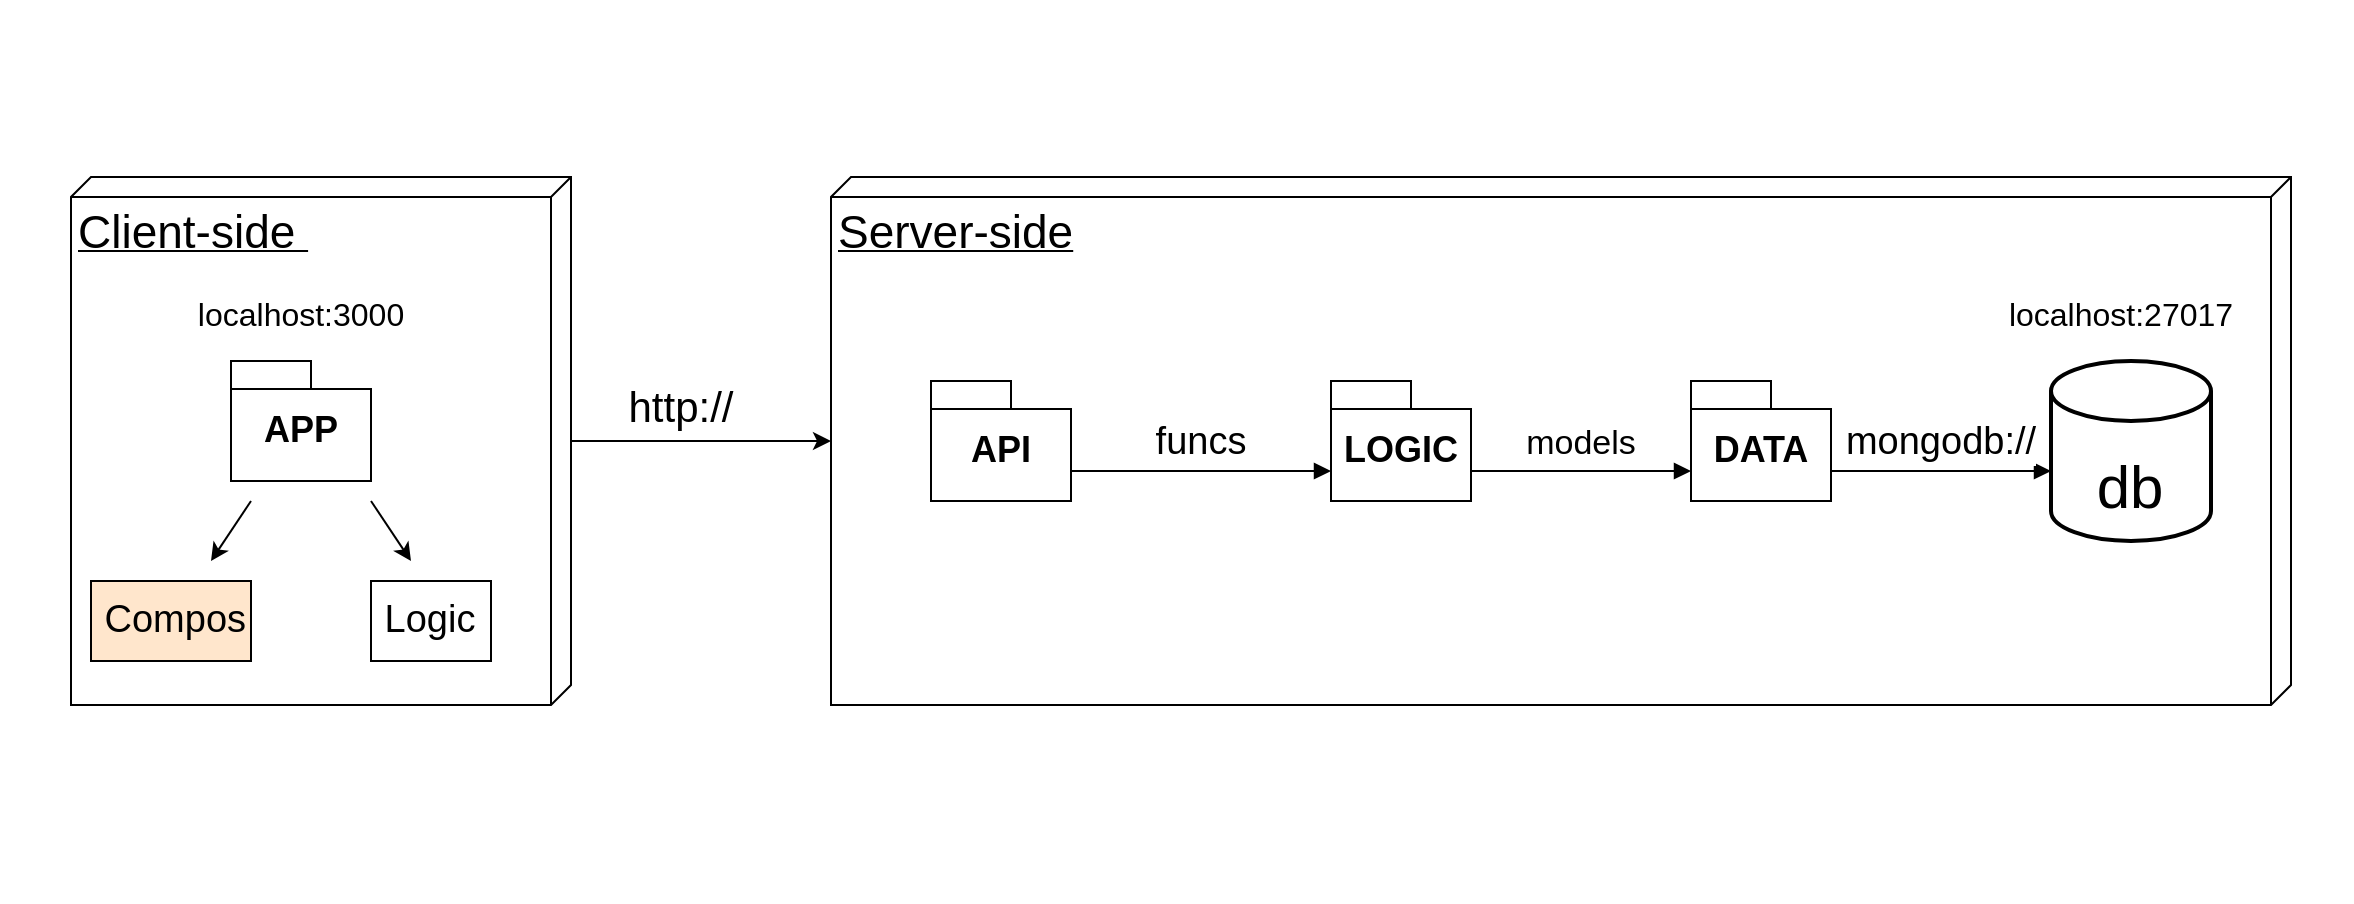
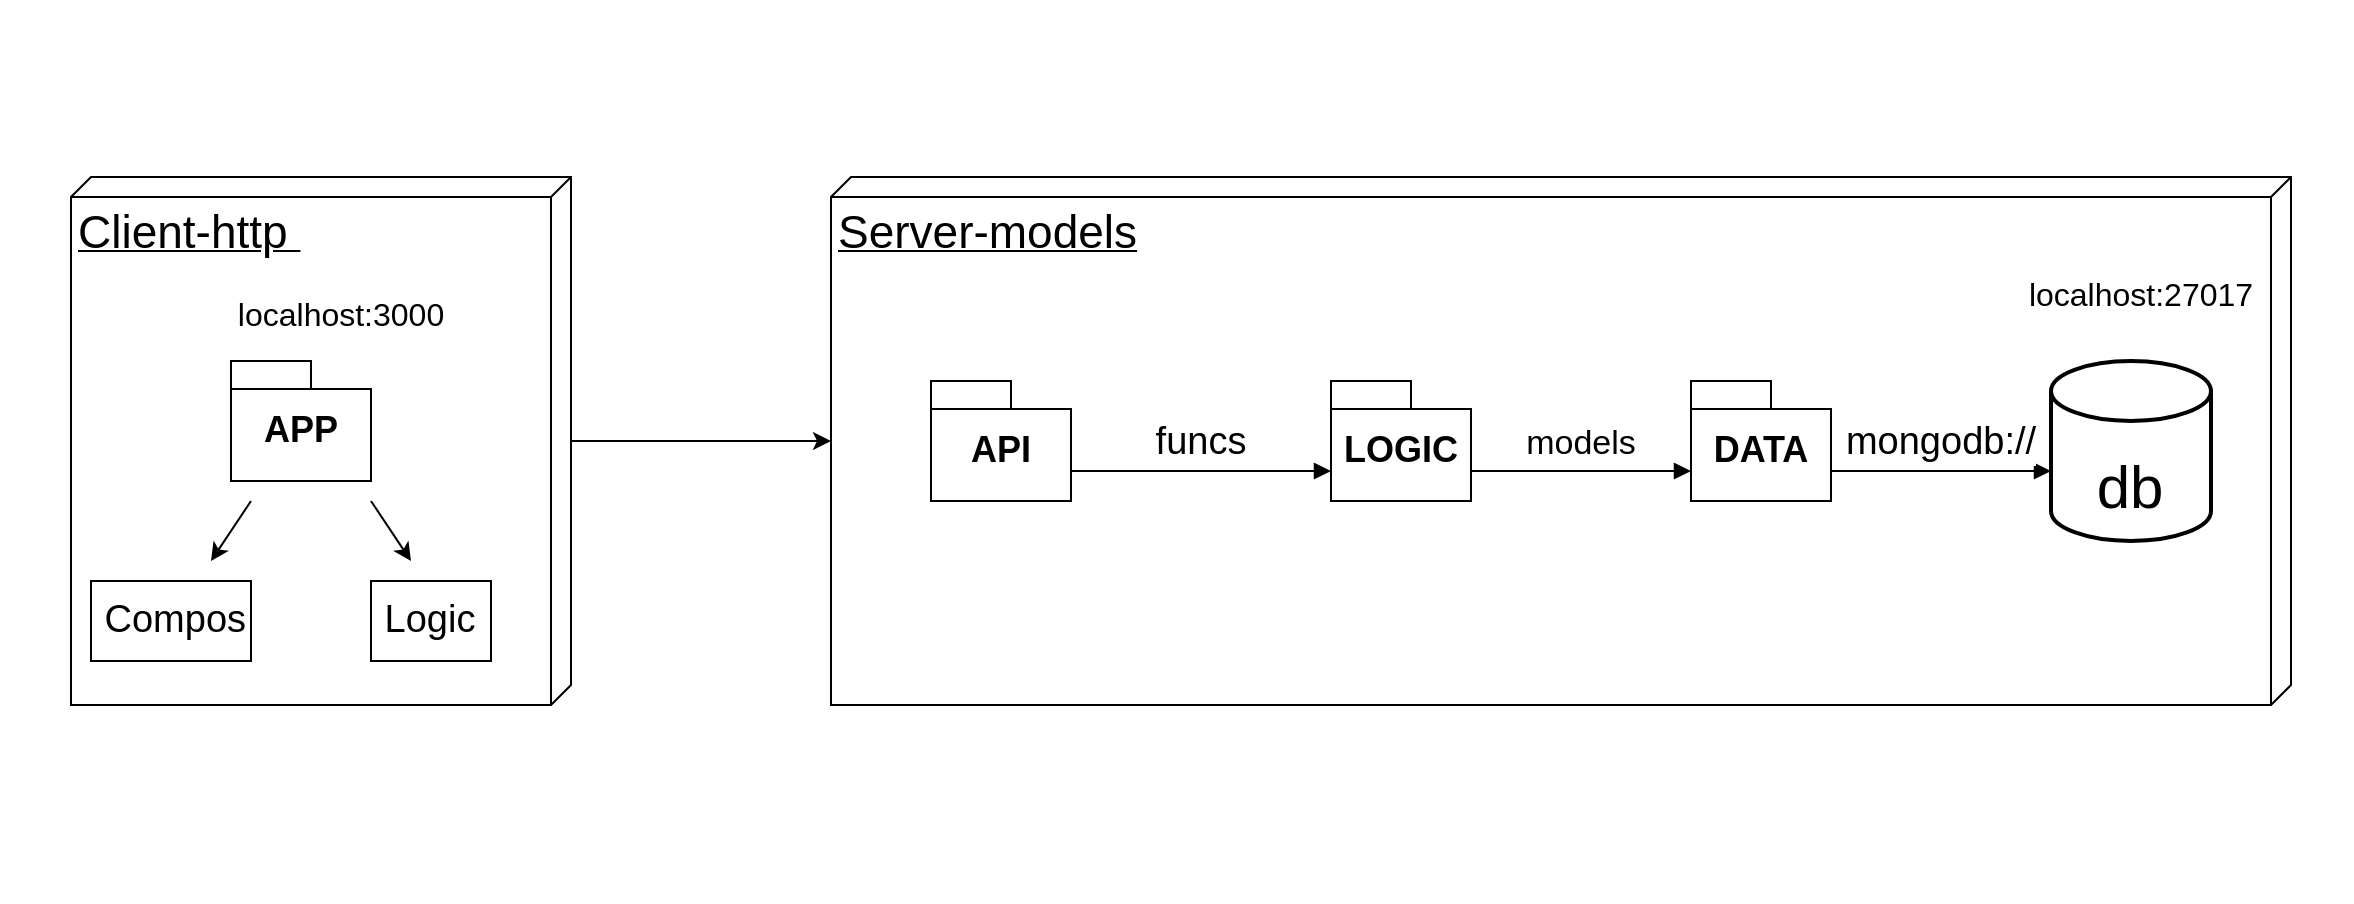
(181, 230) -> (186, 230)
(951, 230) -> (972, 230)
(301, 311) -> (341, 311)
(2121, 311) -> (2141, 291)
(681, 401) -> none
(171, 621) -> (171, 621)
